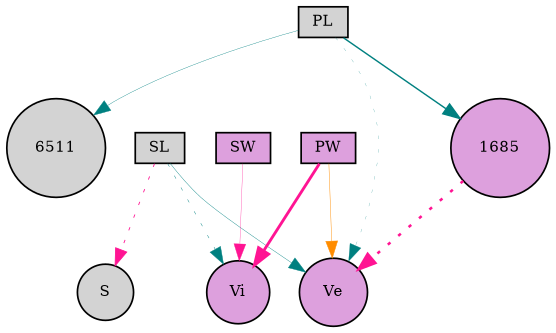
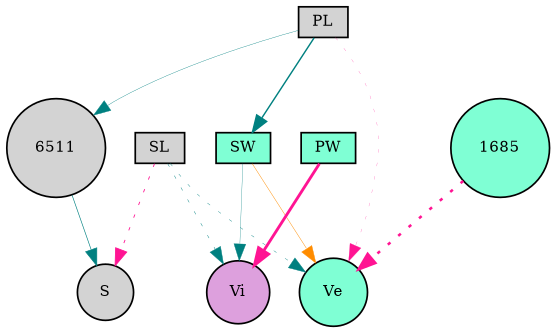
(395, 73) -> (288, 78)
(378, 138) -> (378, 138)
(243, 148) -> (243, 148)
(328, 148) -> (328, 148)
(500, 148) -> (500, 148)
(330, 202) -> (279, 206)
(241, 204) -> (241, 204)
(227, 218) -> (227, 218)
none -> (82, 222)
(333, 292) -> (333, 292)
